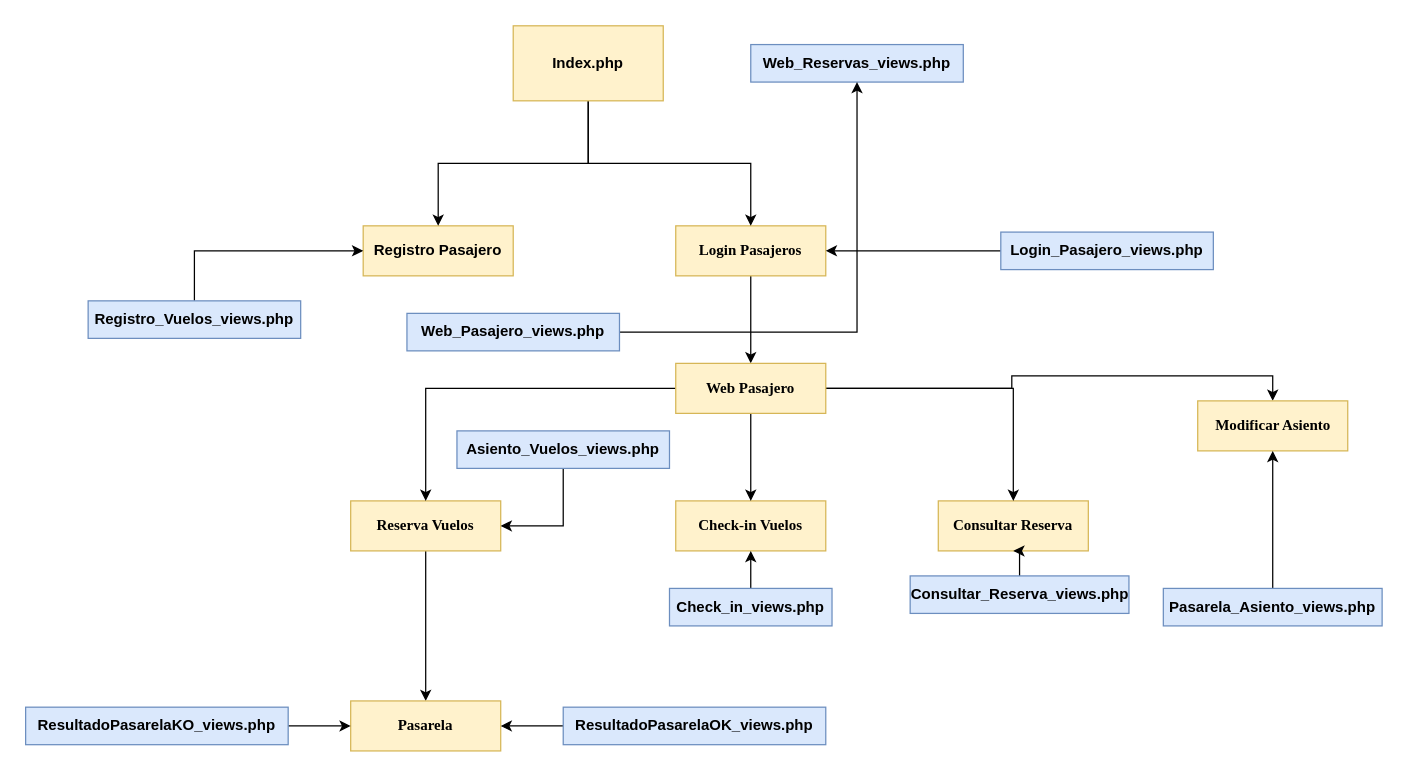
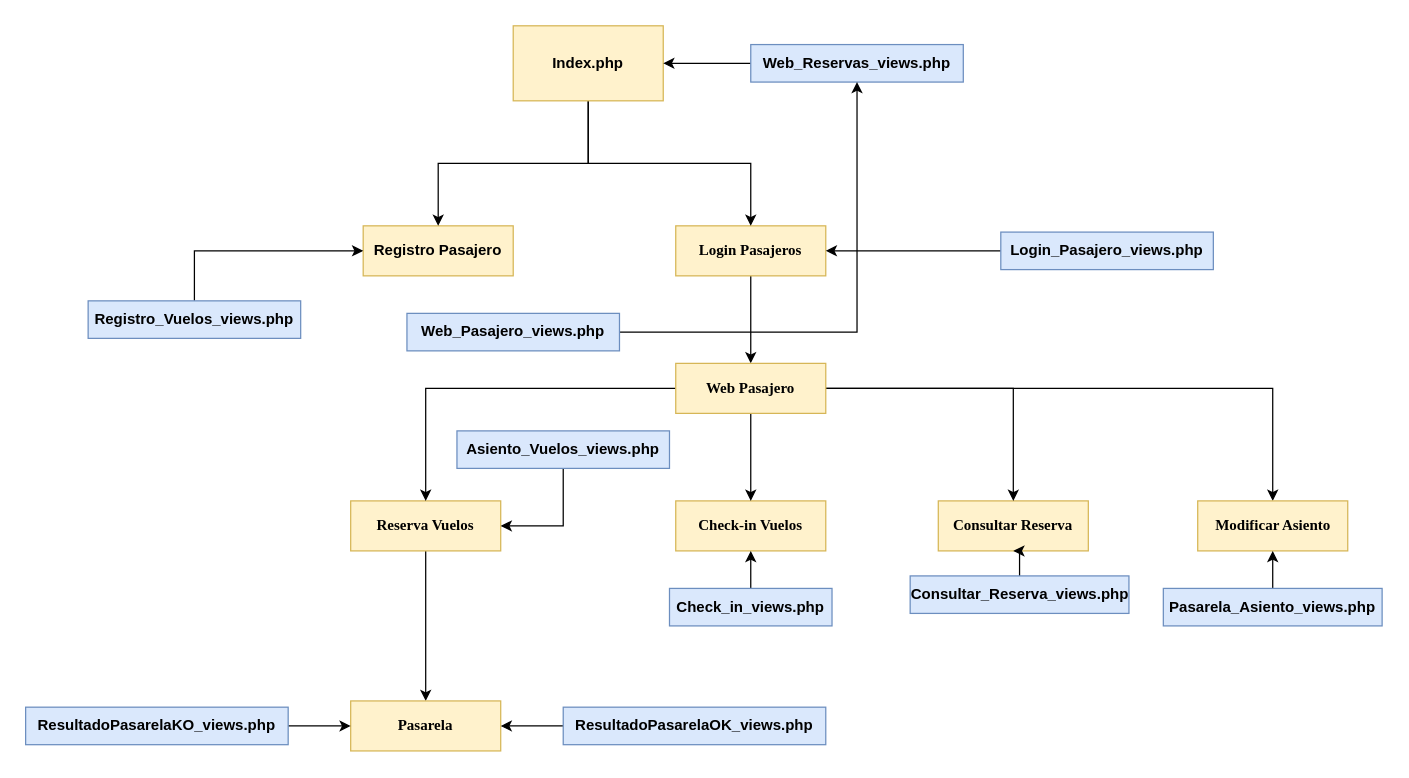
none -> (711, 63)
(1273, 426) -> (1273, 526)
